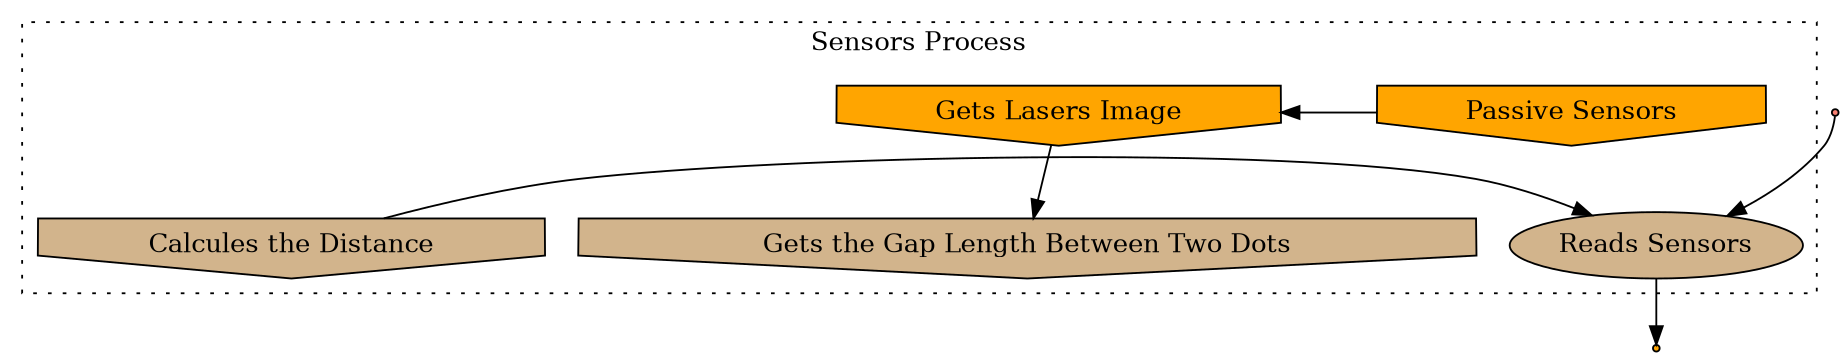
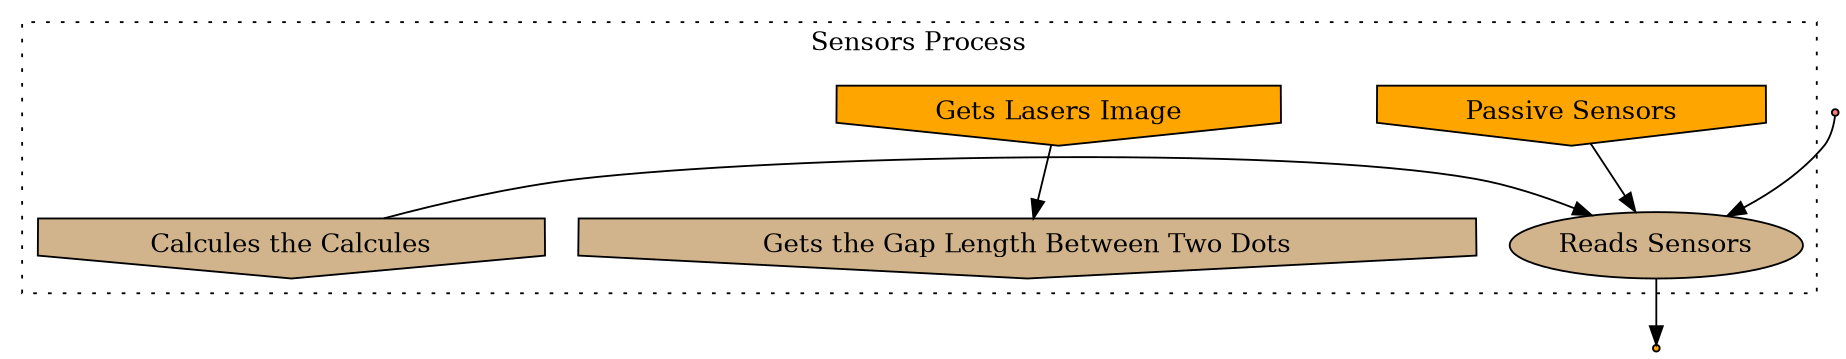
(1338, 113) -> (1608, 170)
(291, 245) -> (291, 245)
